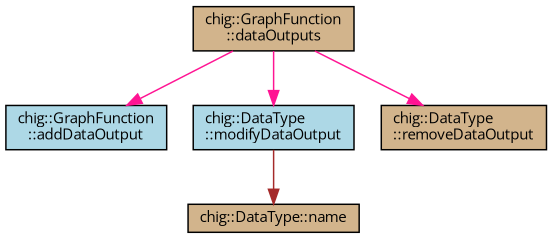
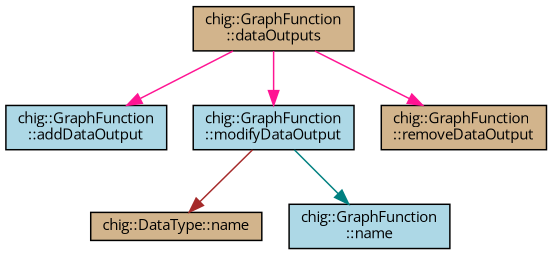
(274, 128) -> (274, 128)
(464, 128) -> (464, 128)
none -> (369, 226)
